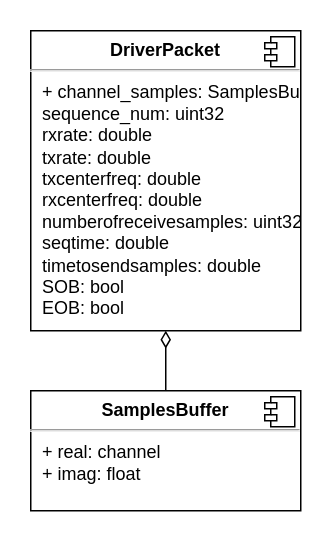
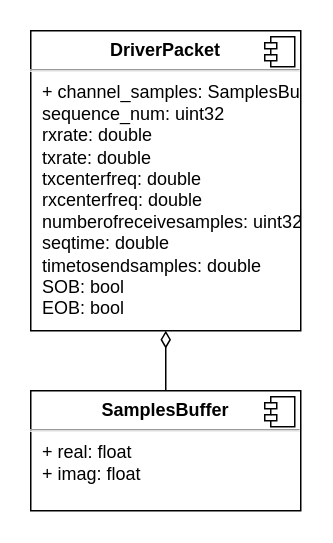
(95, 391) -> (94, 391)
